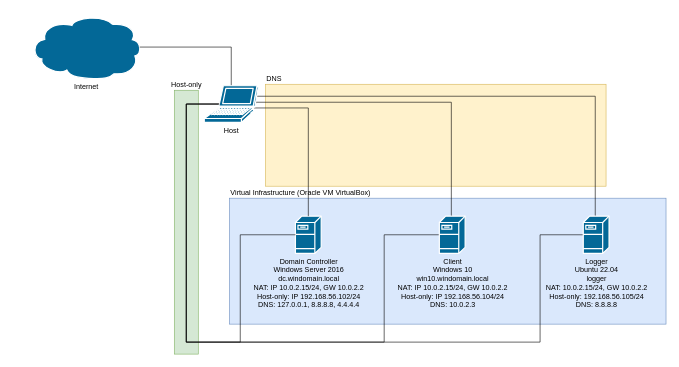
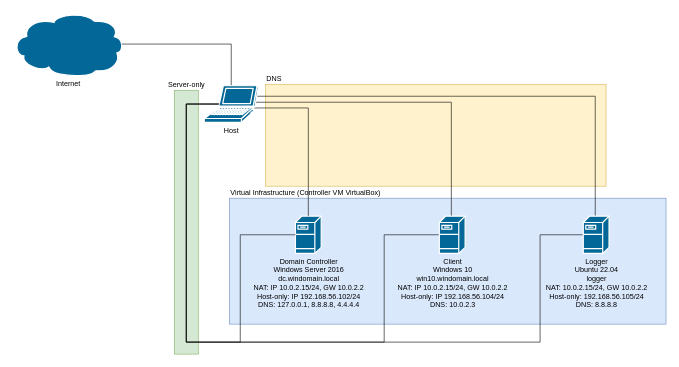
(86, 47) -> (68, 44)
(187, 84) -> (187, 84)
(313, 192) -> (320, 192)
